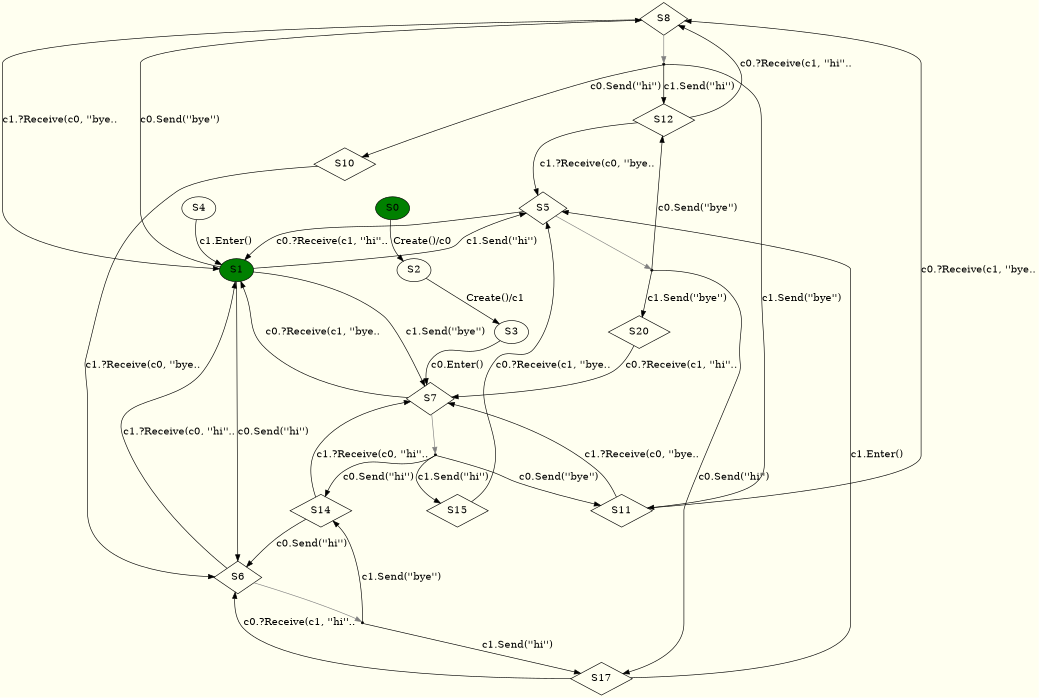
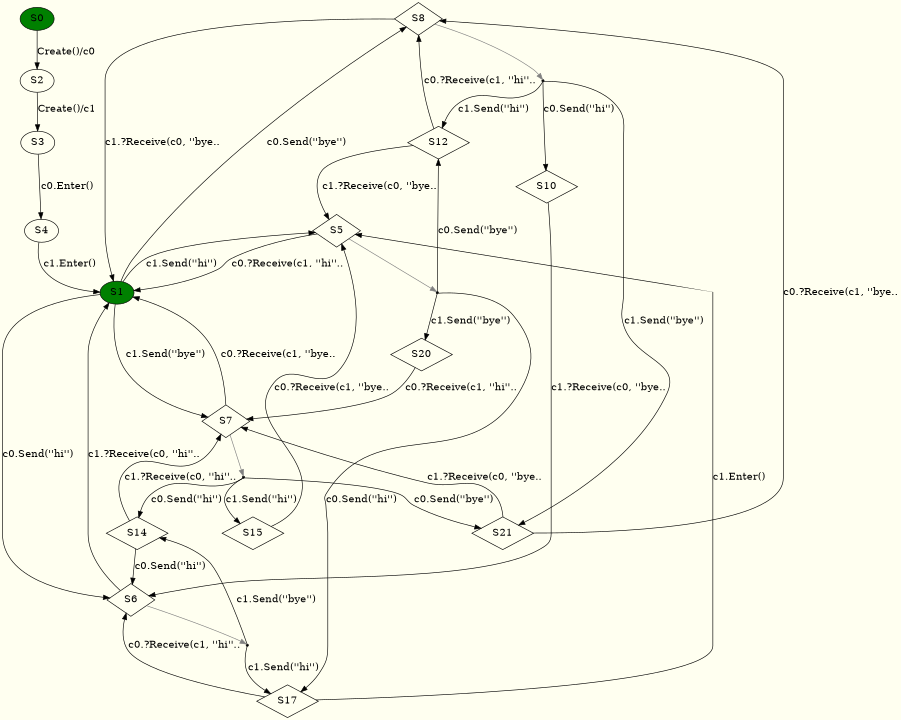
(455, 350) -> (39, 183)
(622, 511) -> (503, 533)
